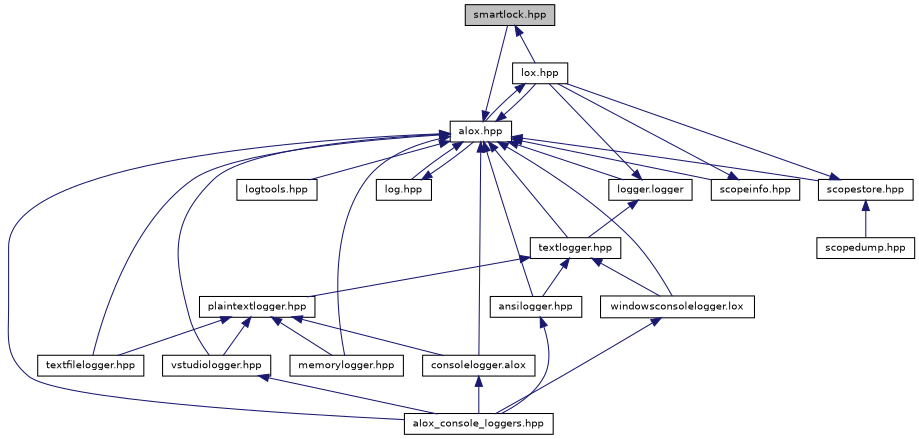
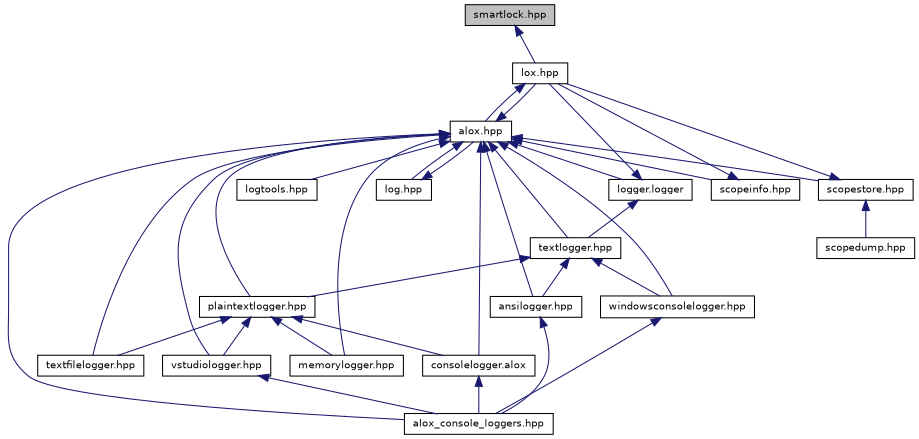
(497, 68) -> (229, 178)
(678, 307) -> (678, 307)
